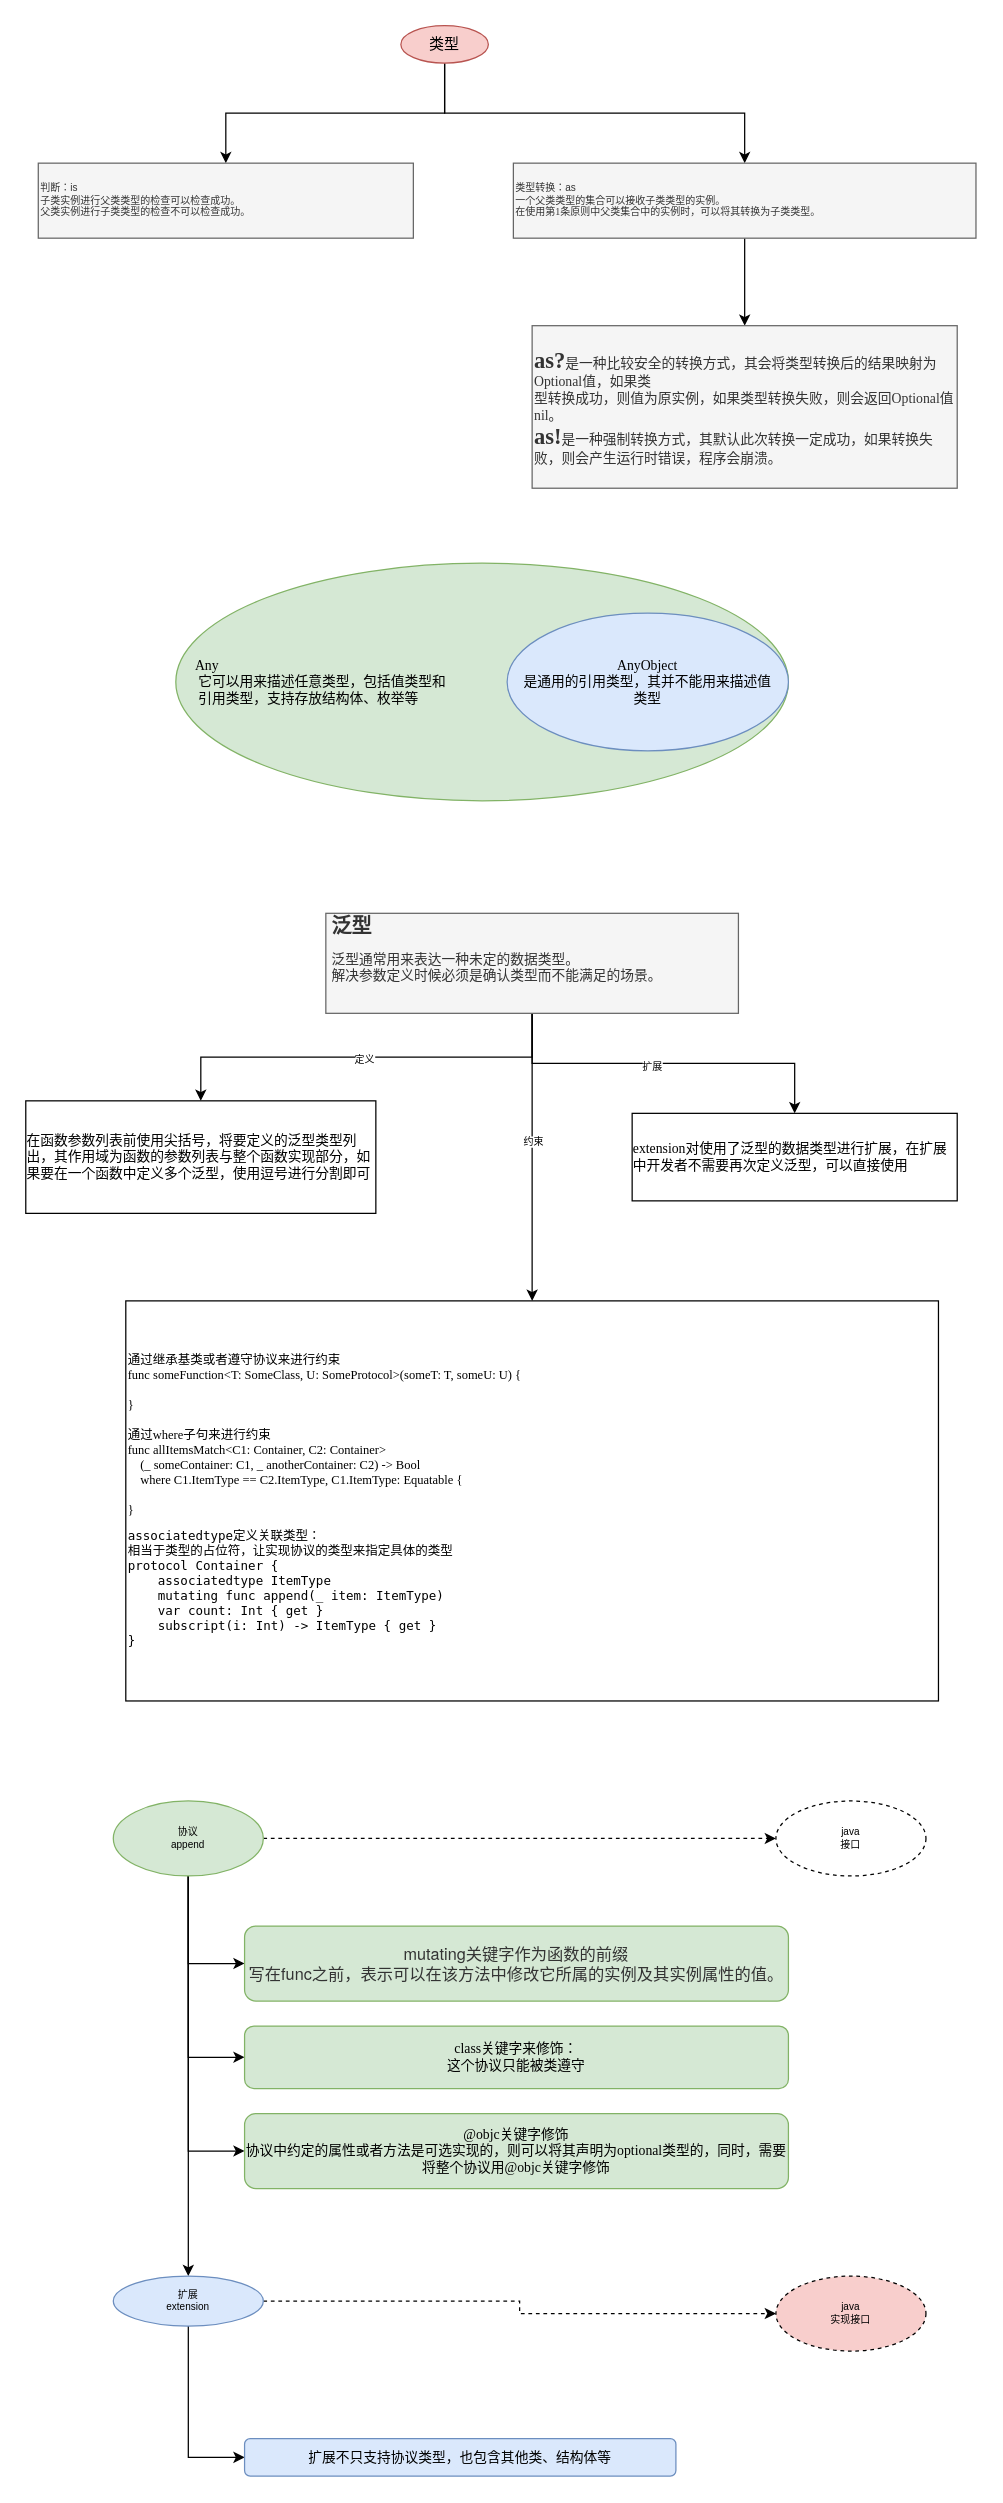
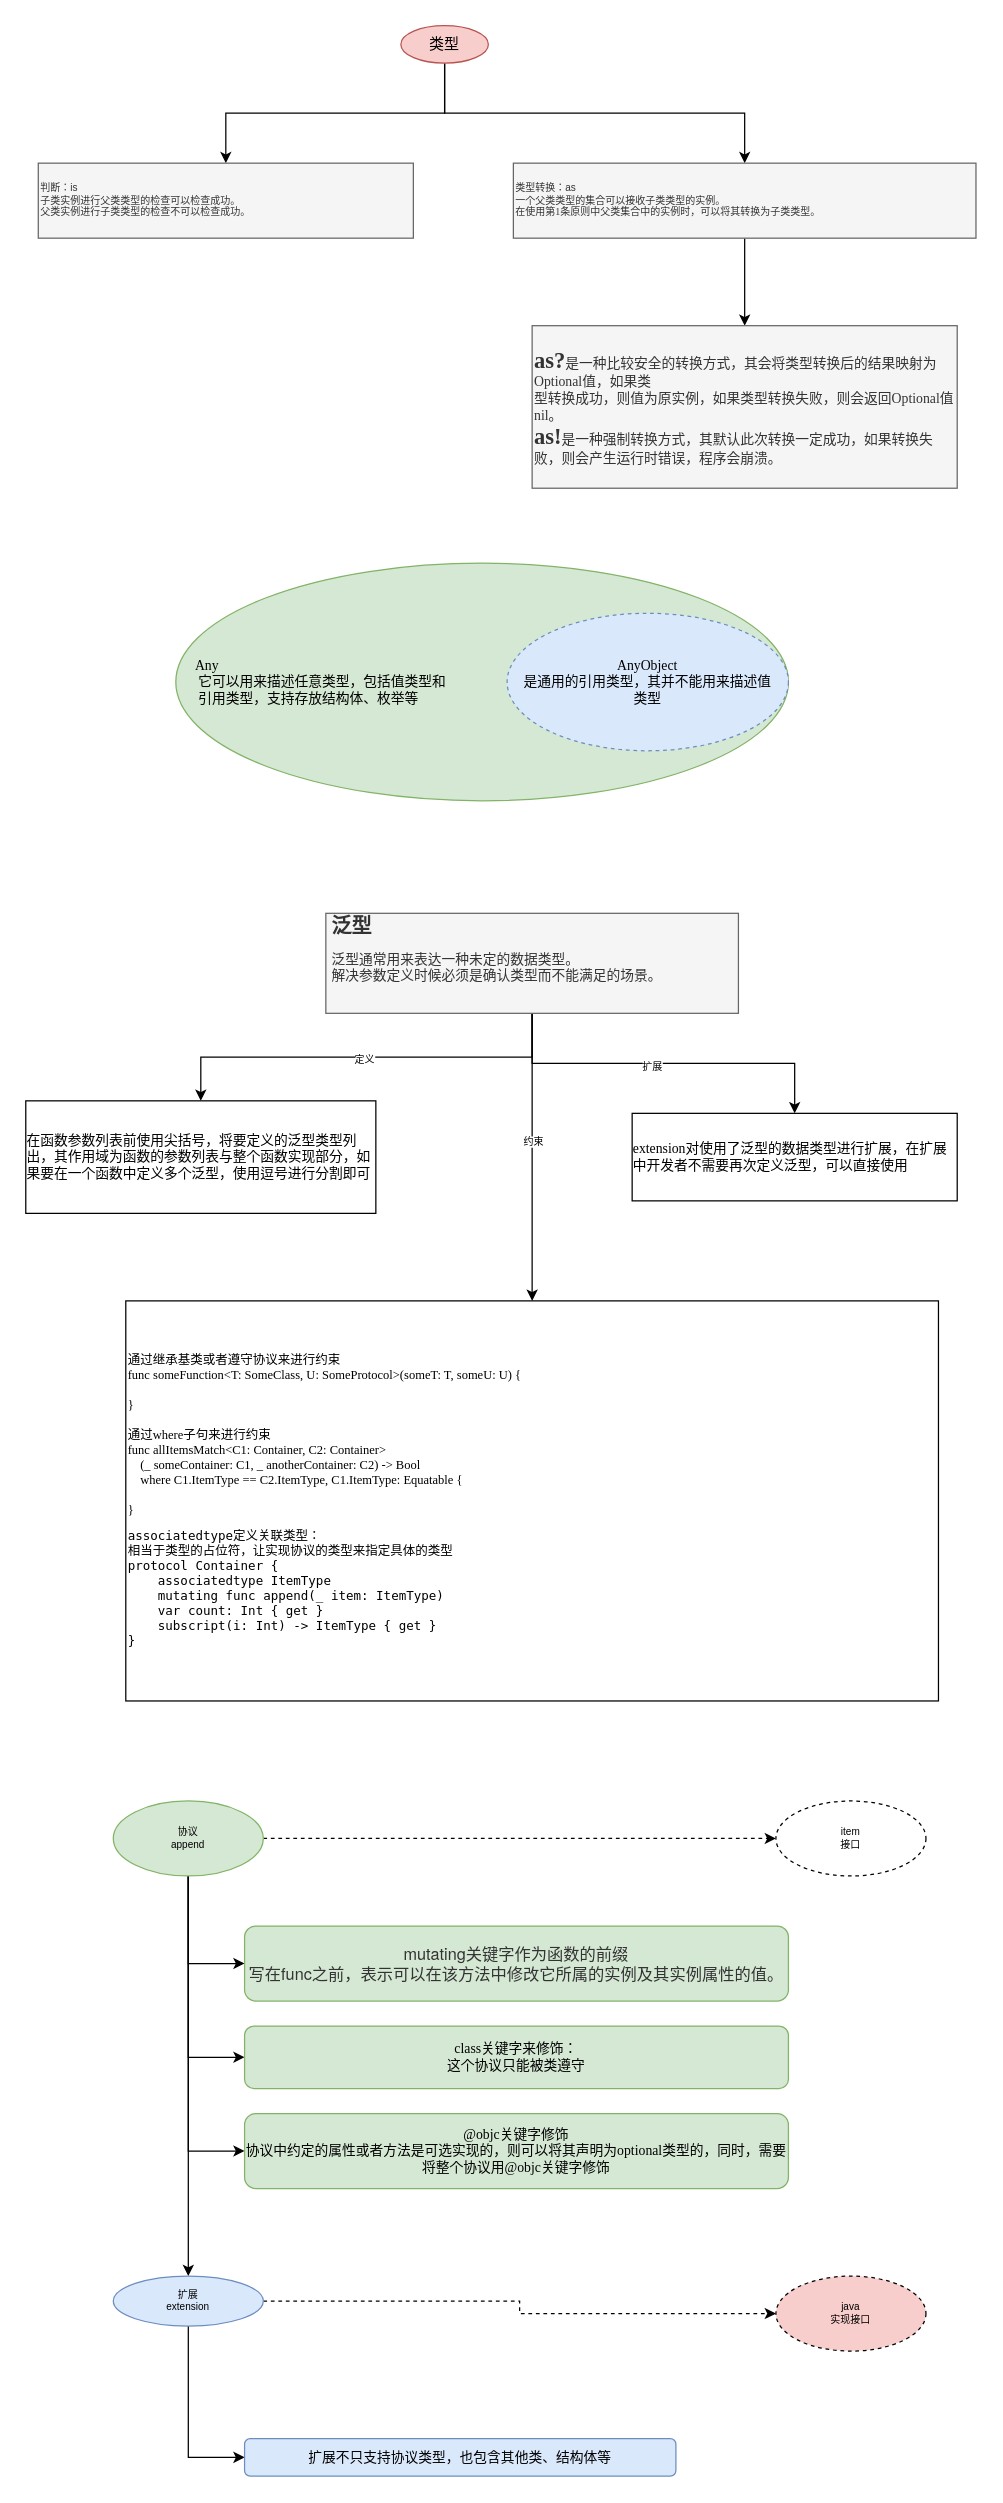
(648, 682) -> (648, 682)
(851, 1838) -> (851, 1838)
